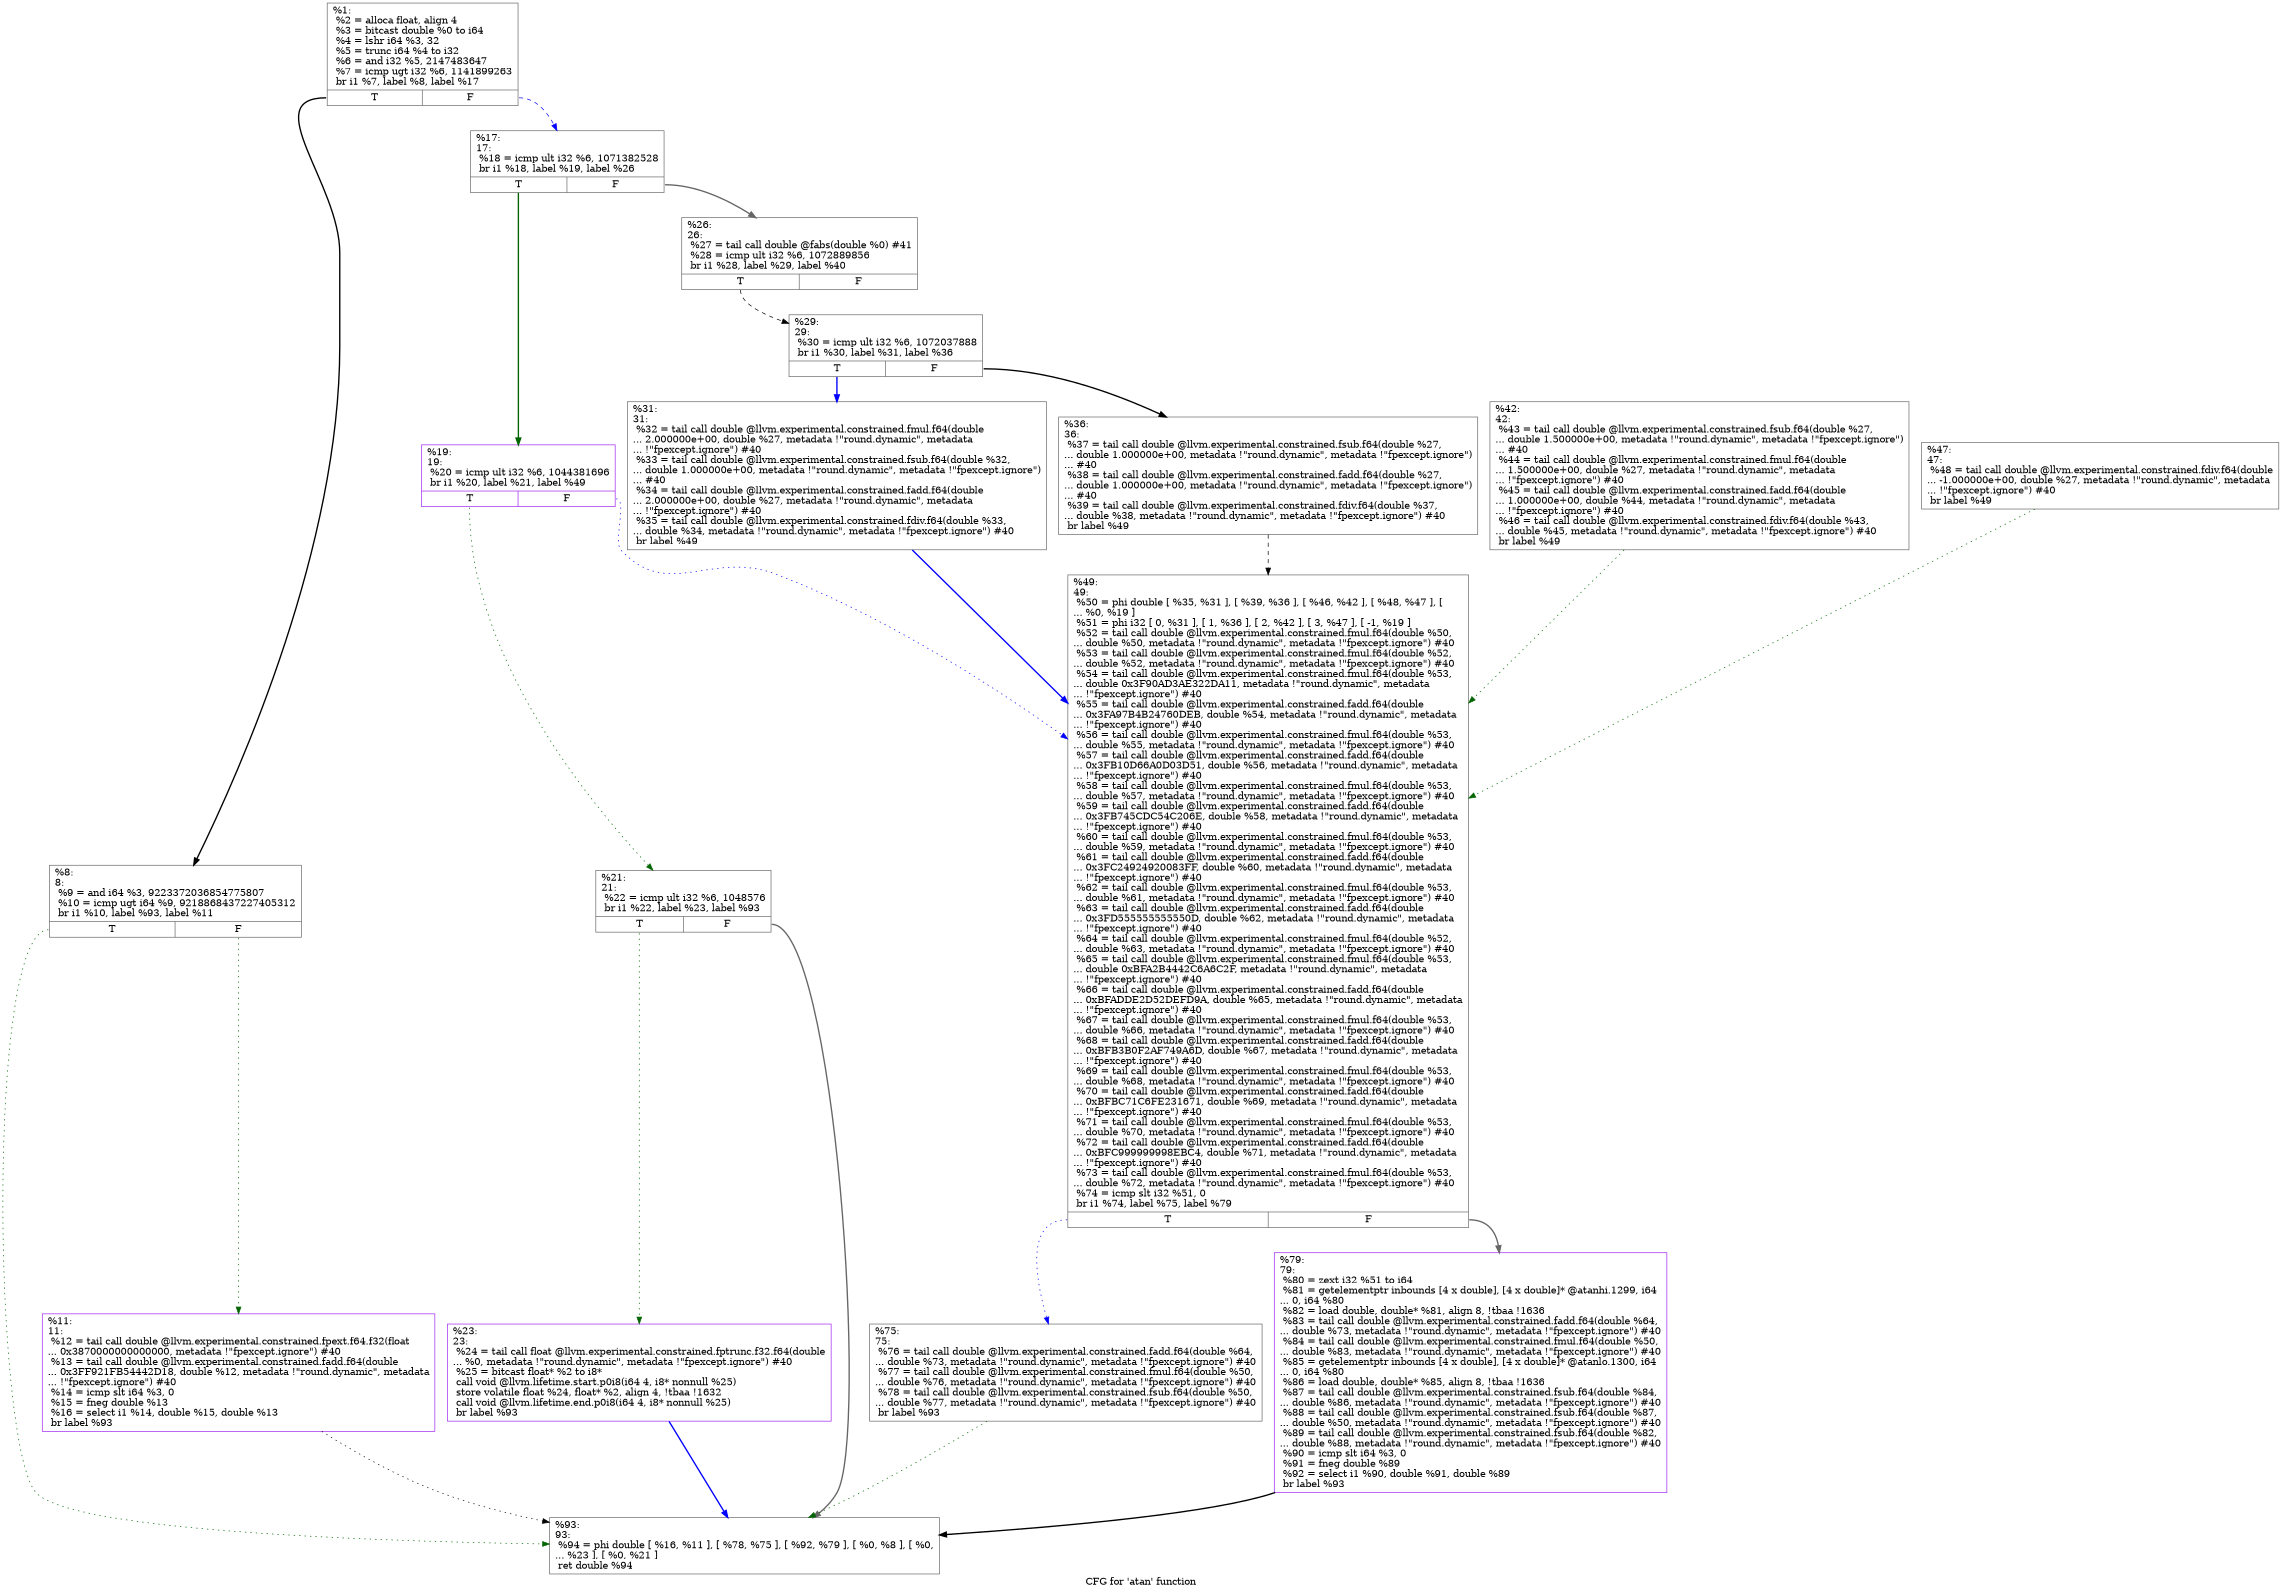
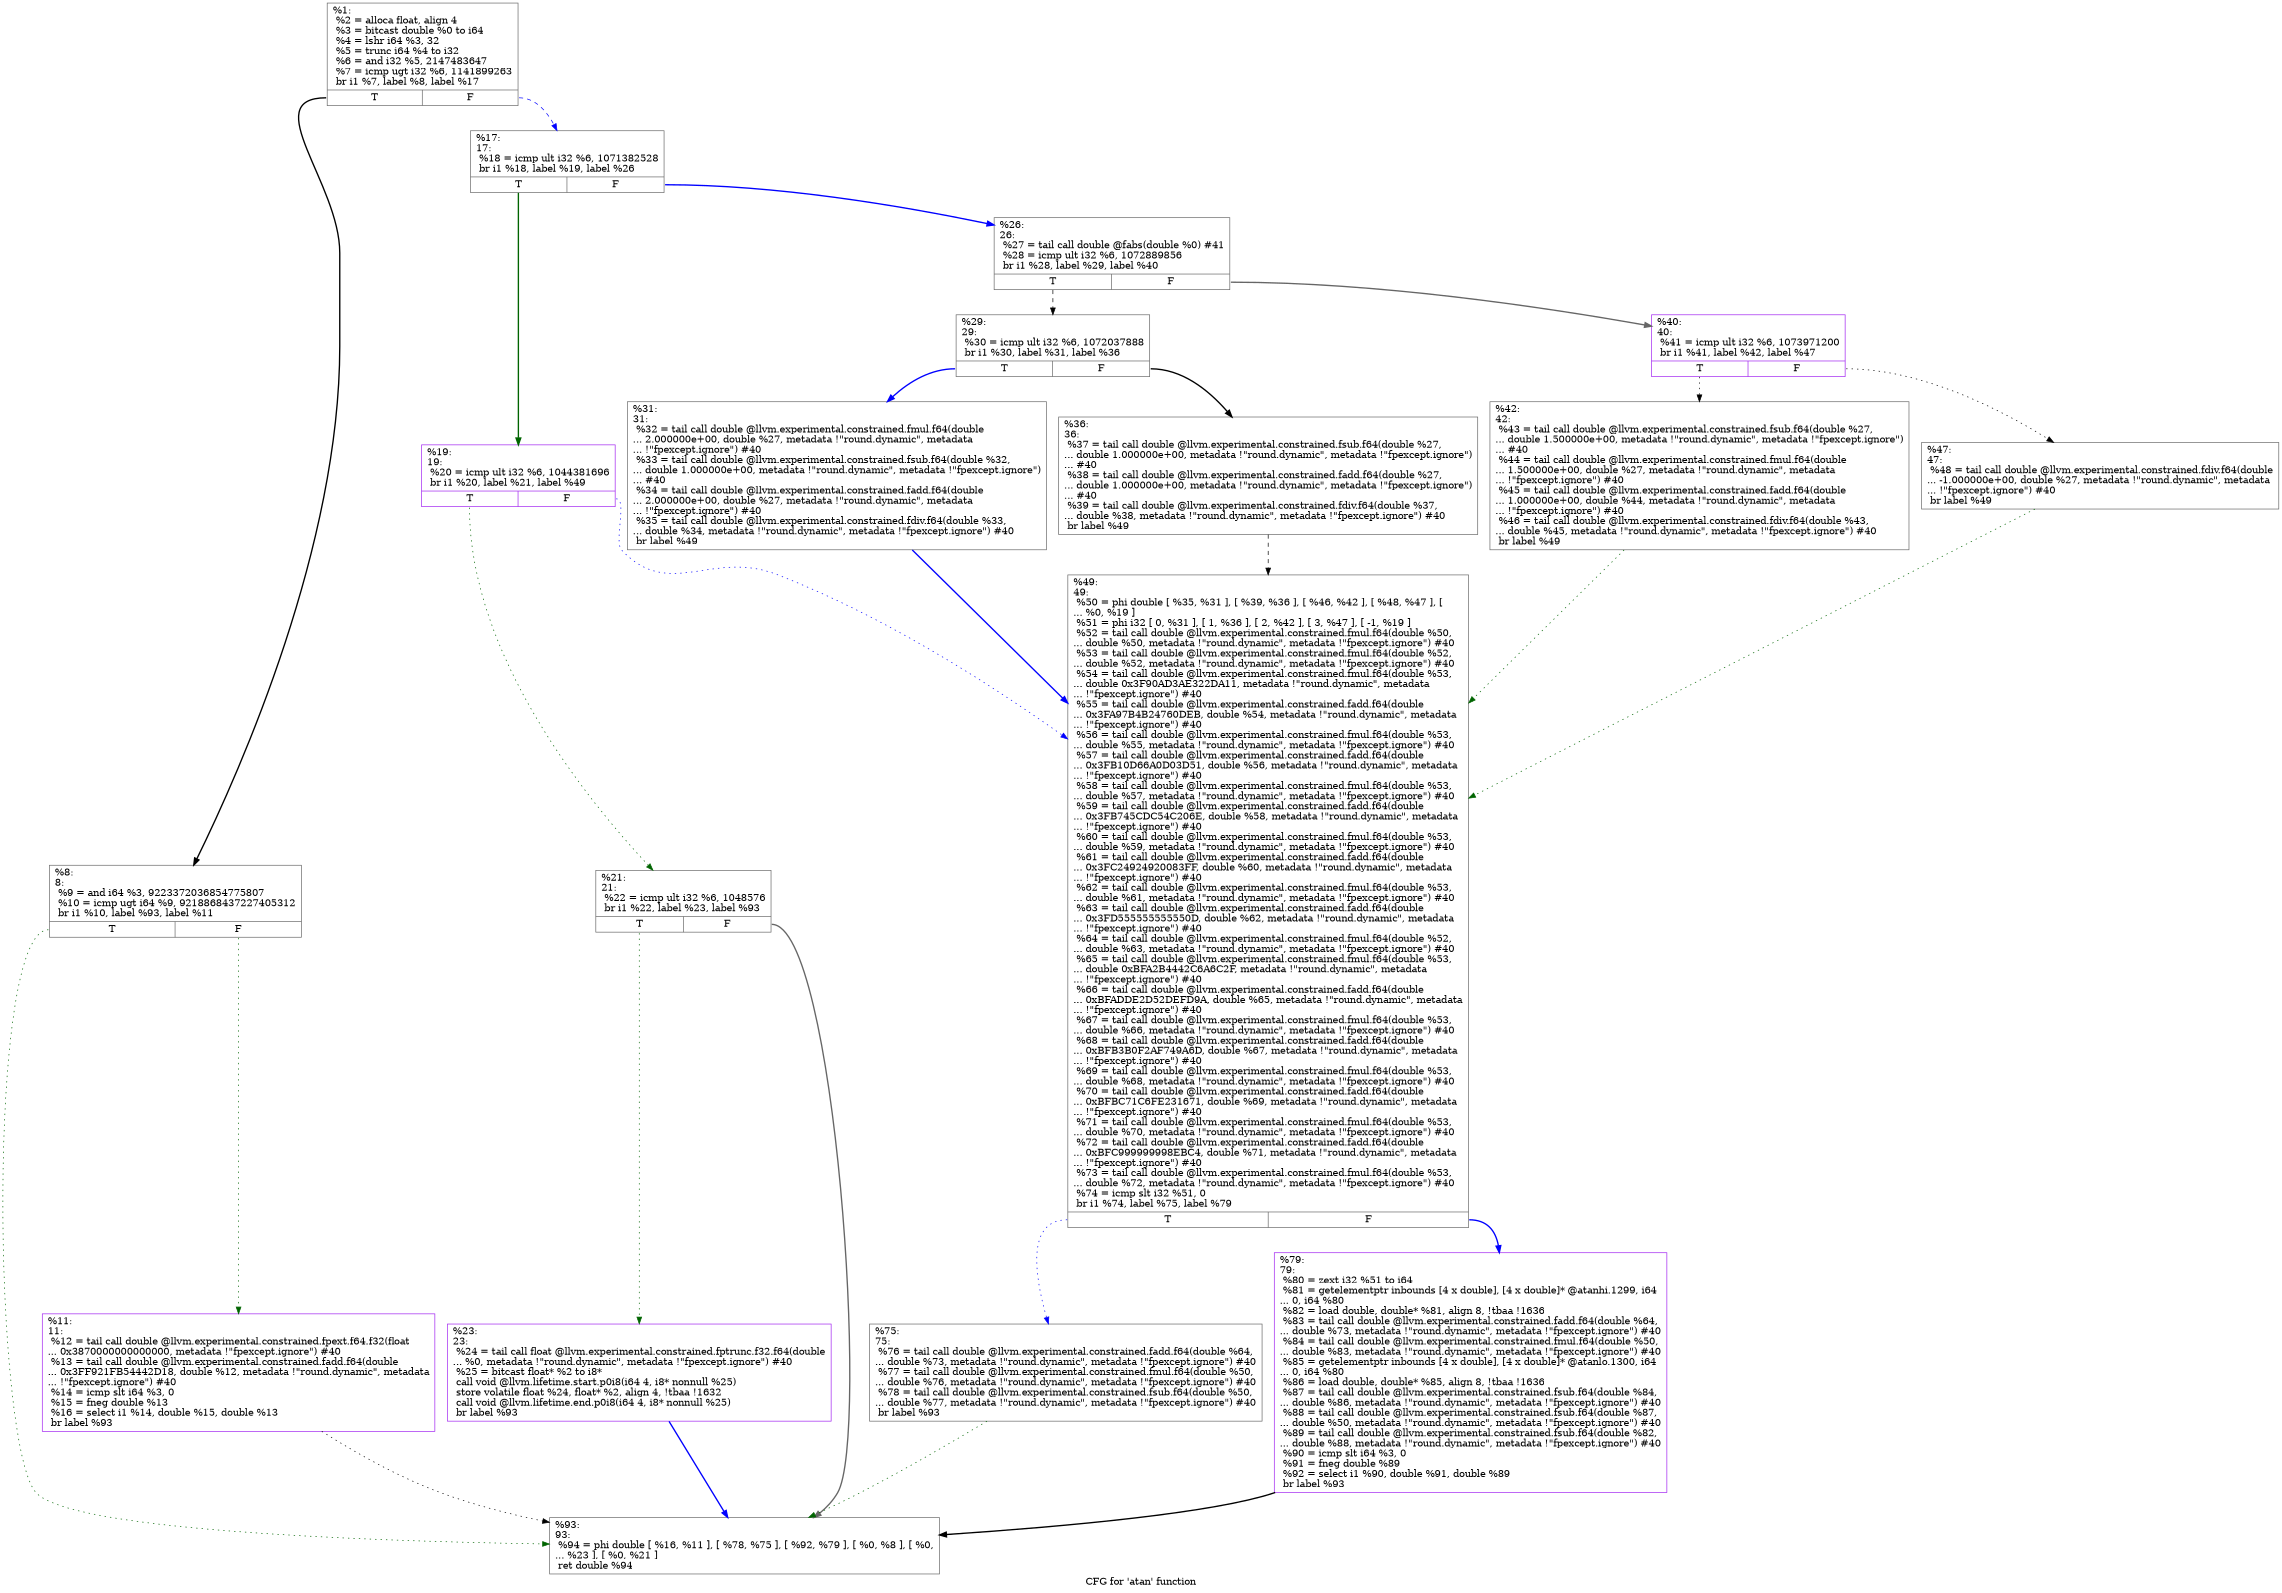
(709, 193) -> (827, 196)
none -> (1748, 346)
(1489, 1227) -> (1489, 1227)
